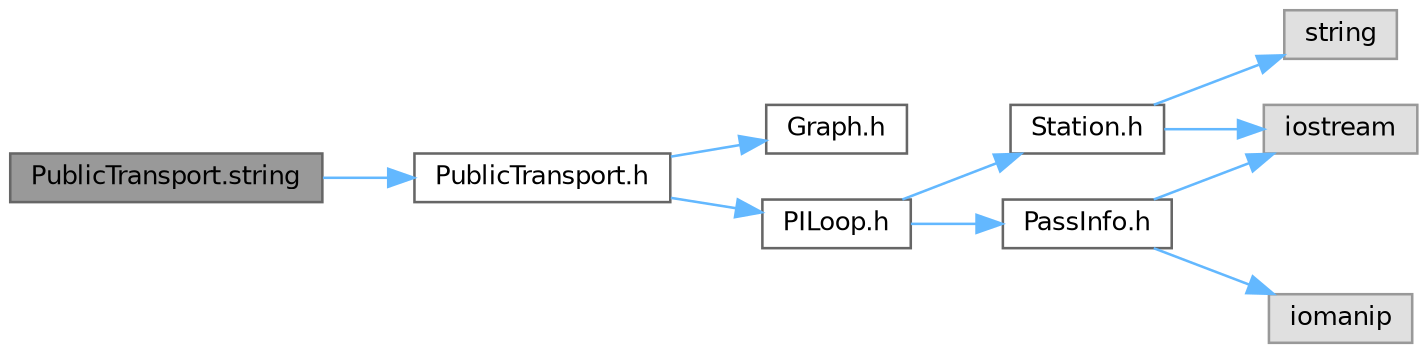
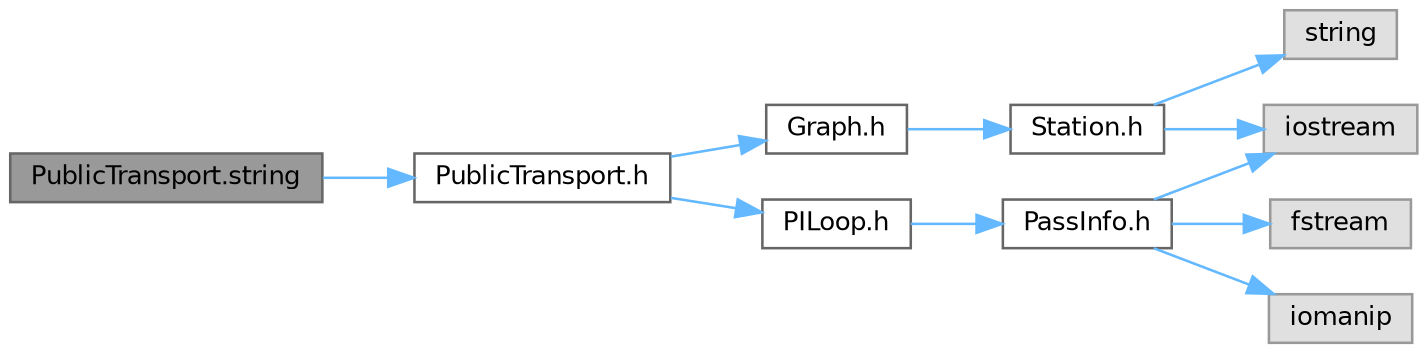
(950, 181) -> (946, 129)
none -> (1341, 224)
